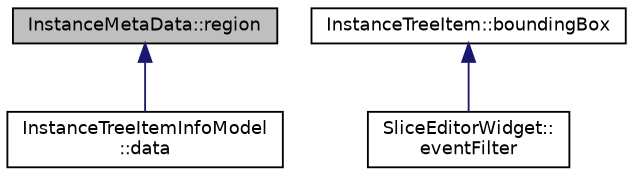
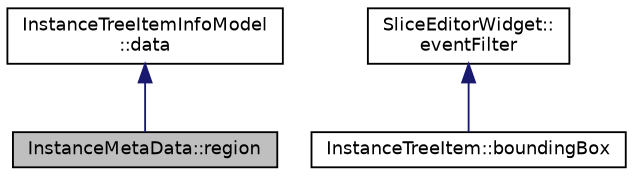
(145, 87) -> (145, 107)
(469, 87) -> (469, 107)
